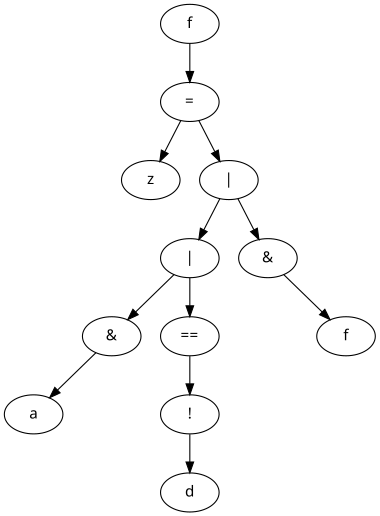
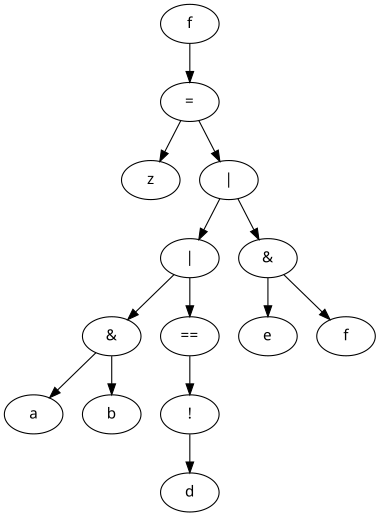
none -> (268, 336)
none -> (112, 414)
